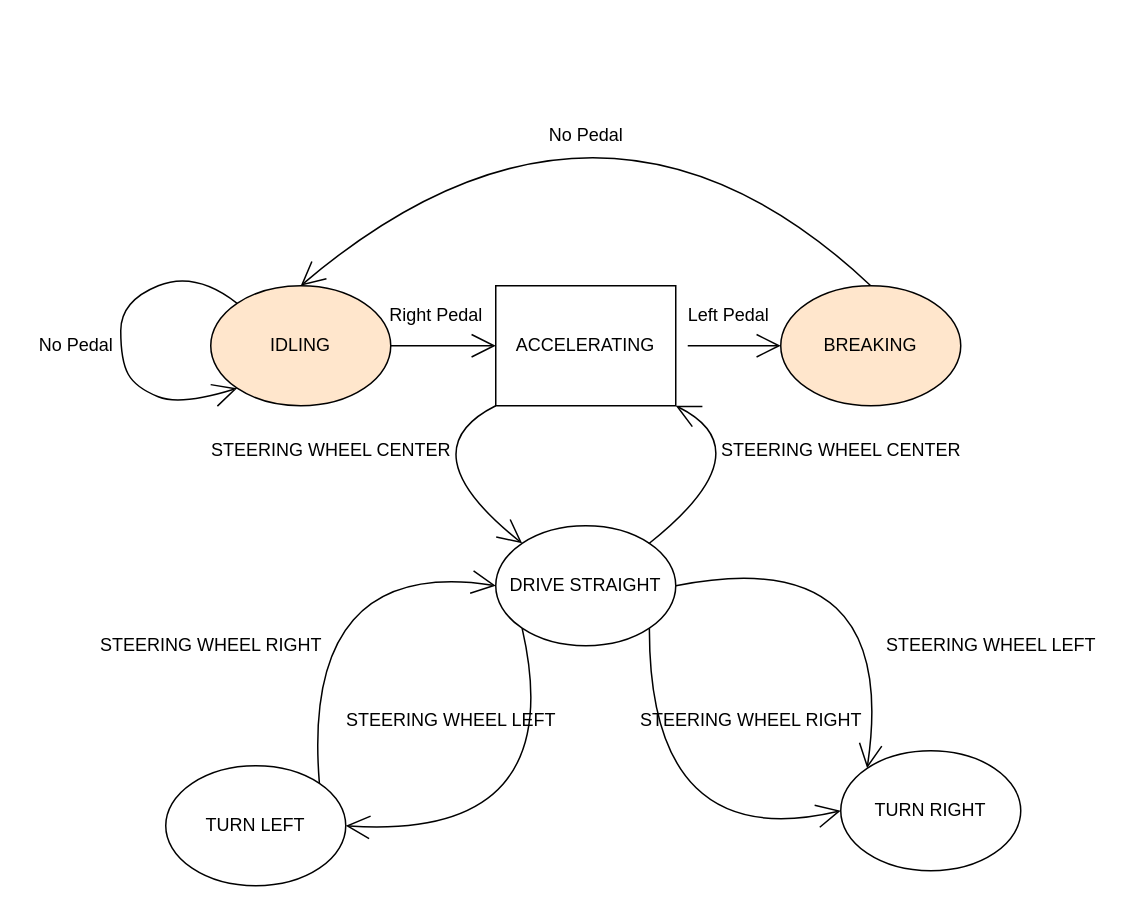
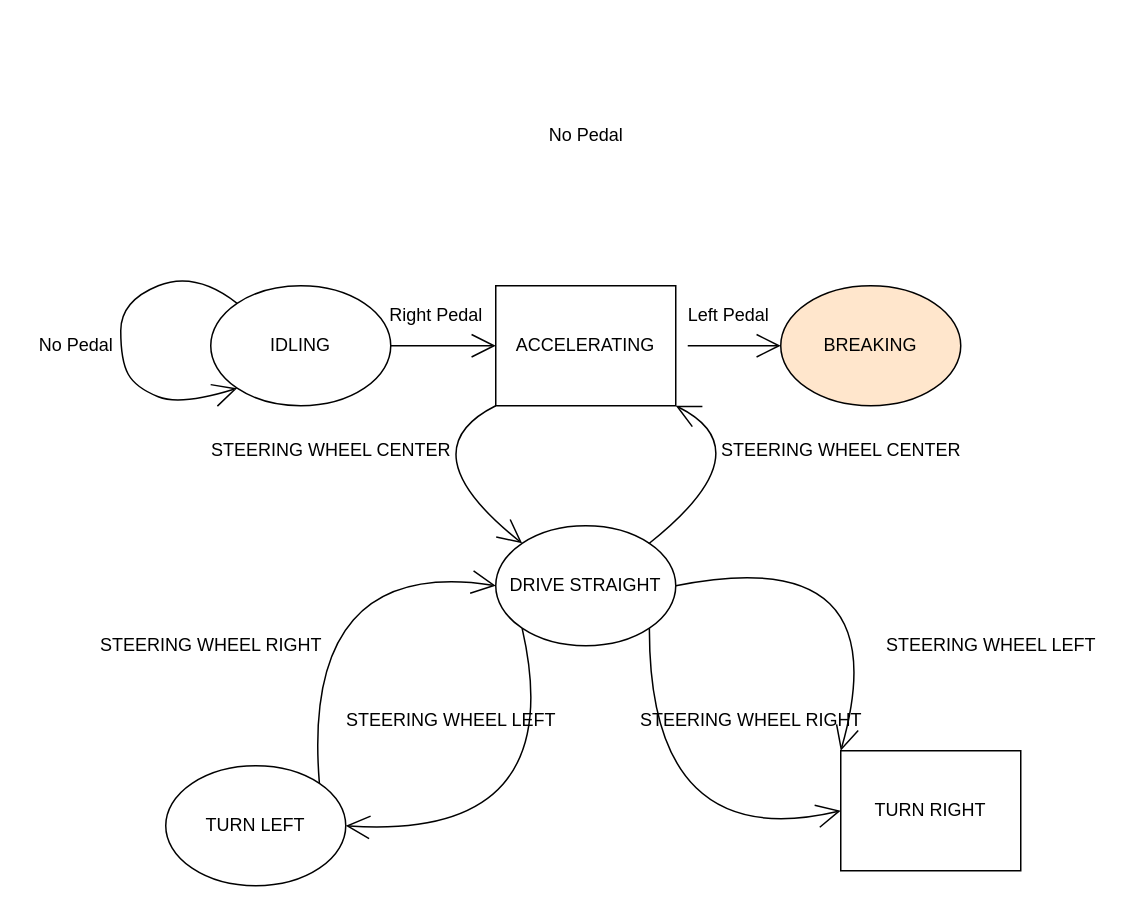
(589, 158) -> none
(301, 346) -> (301, 346)
(931, 811) -> (931, 811)
